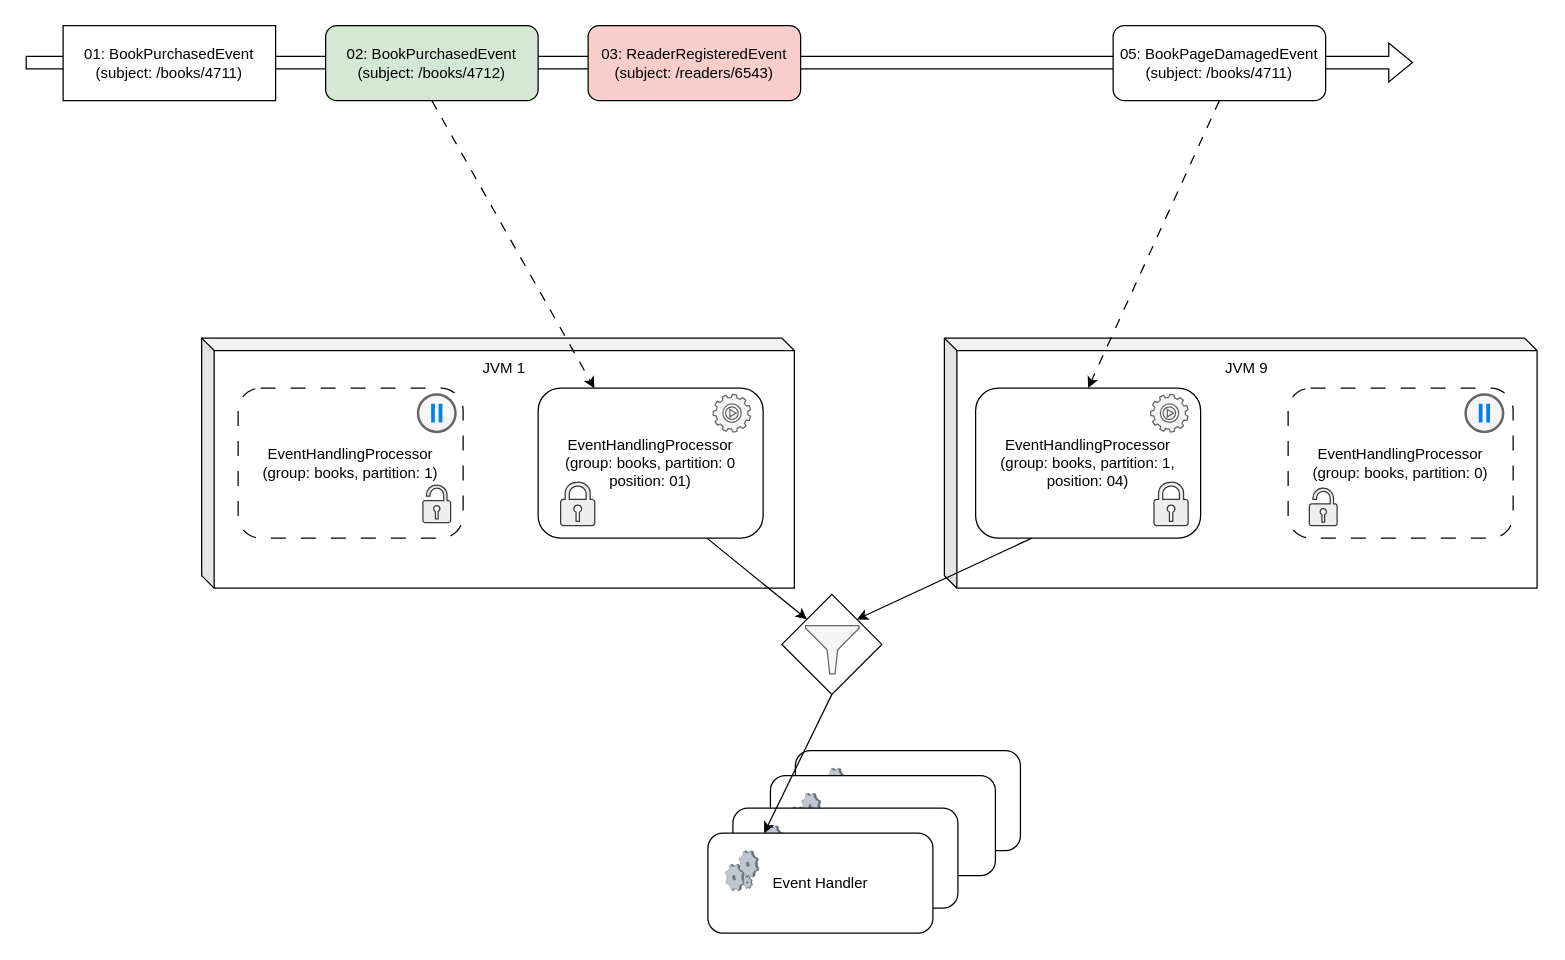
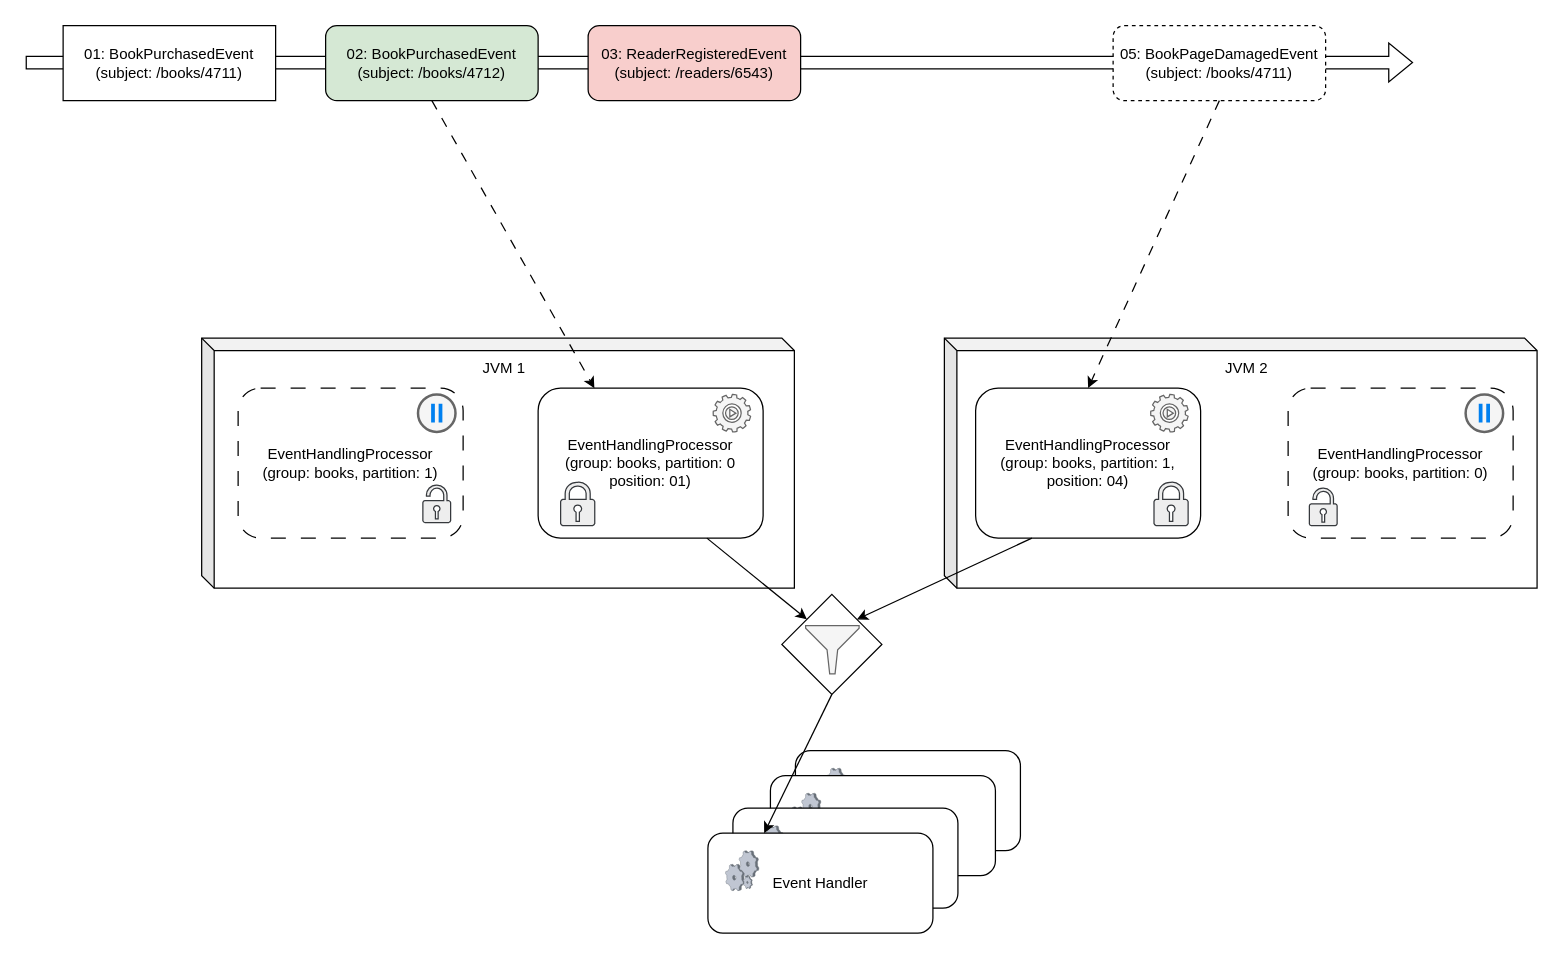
(1219, 63) -> (1219, 63)
(1247, 368) -> (1247, 368)
